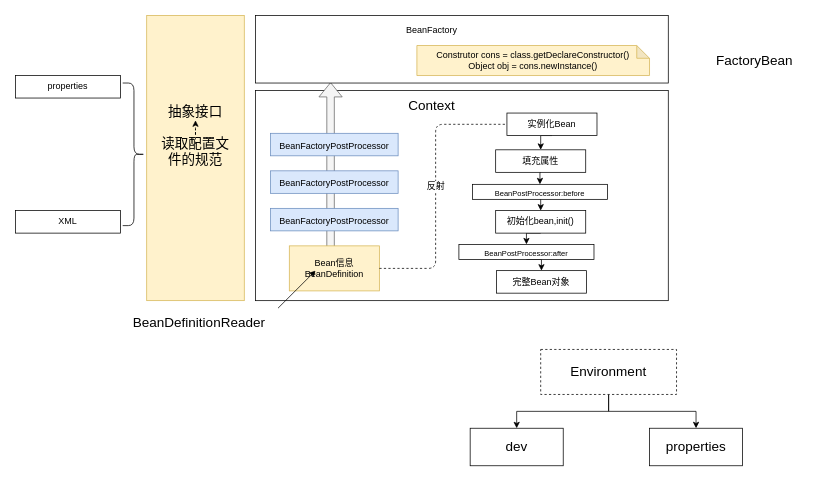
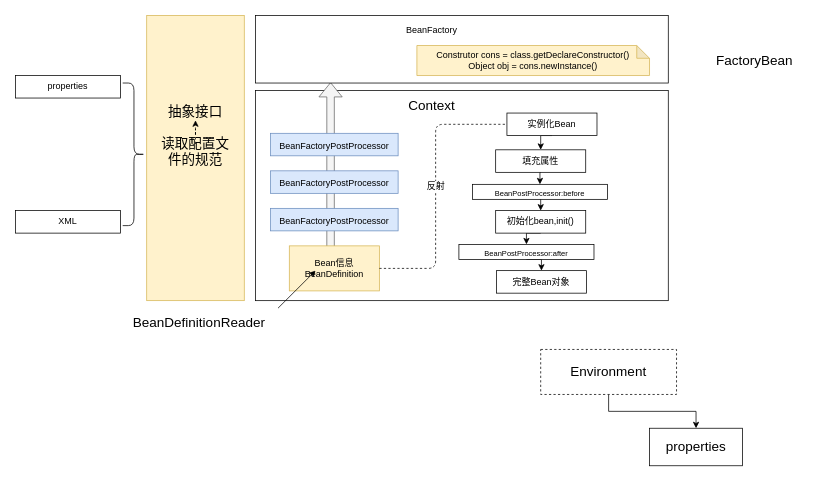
(556, 411) -> none
(516, 447) -> none
